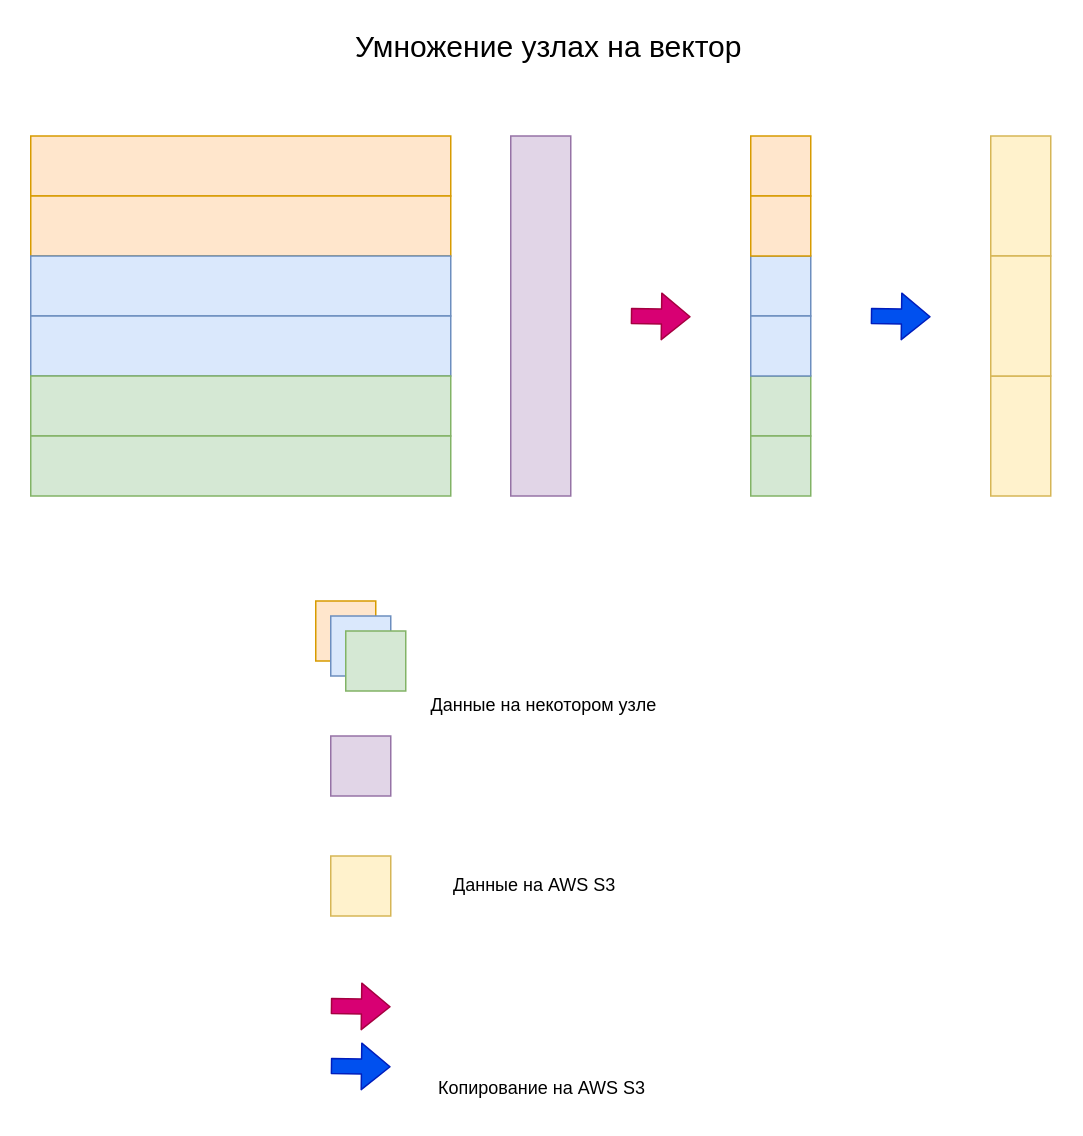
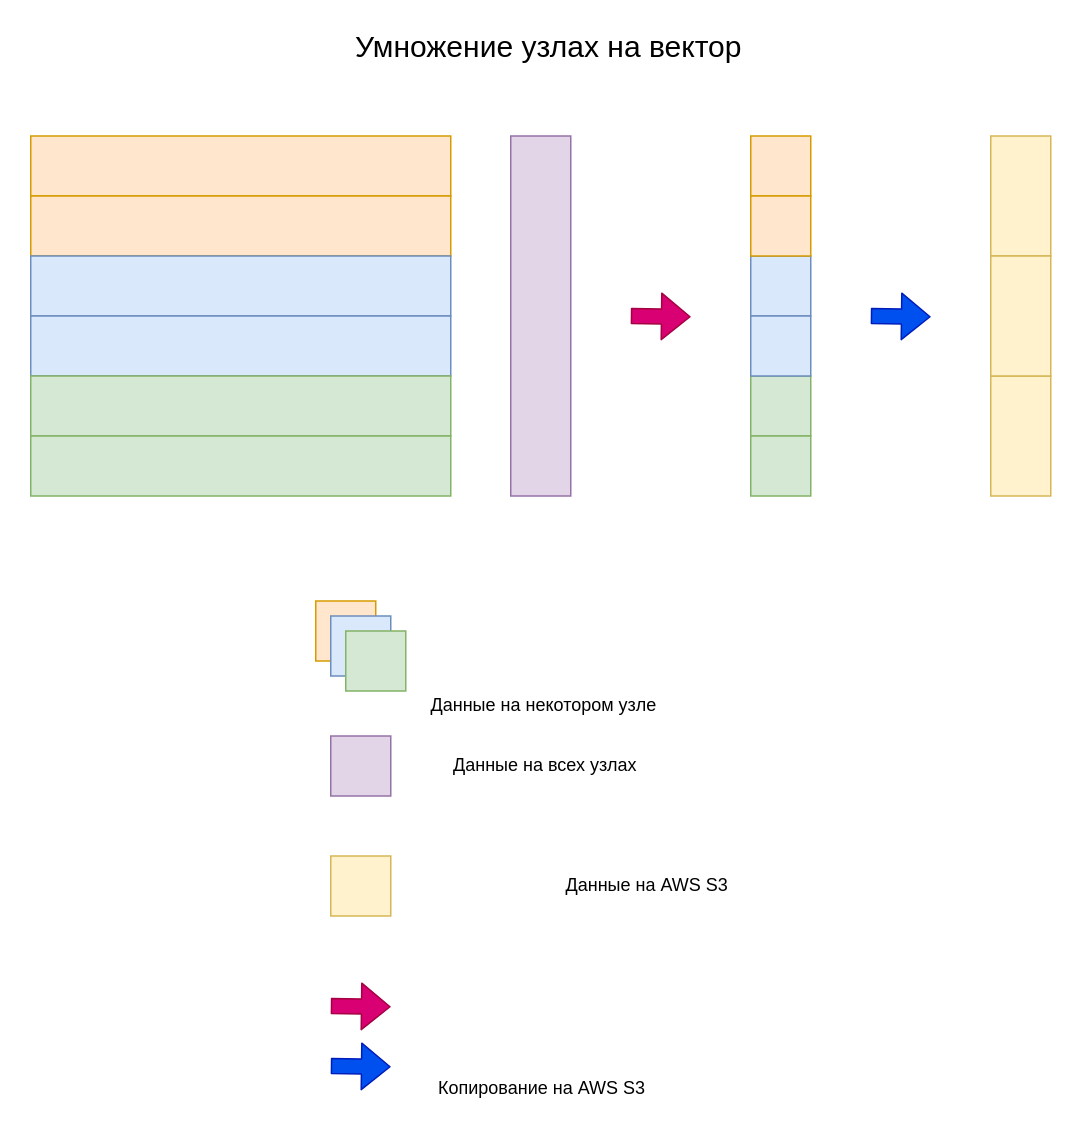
none -> (556, 766)
(541, 886) -> (653, 886)
